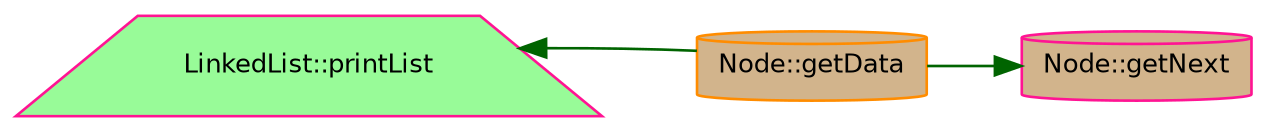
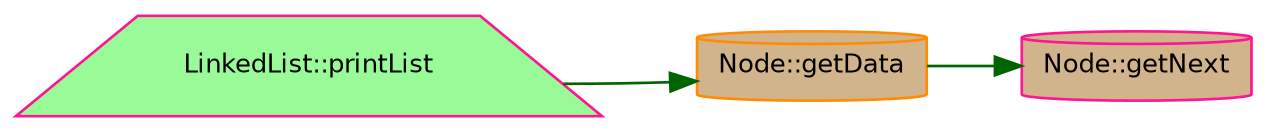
(622, 49) -> (616, 83)
